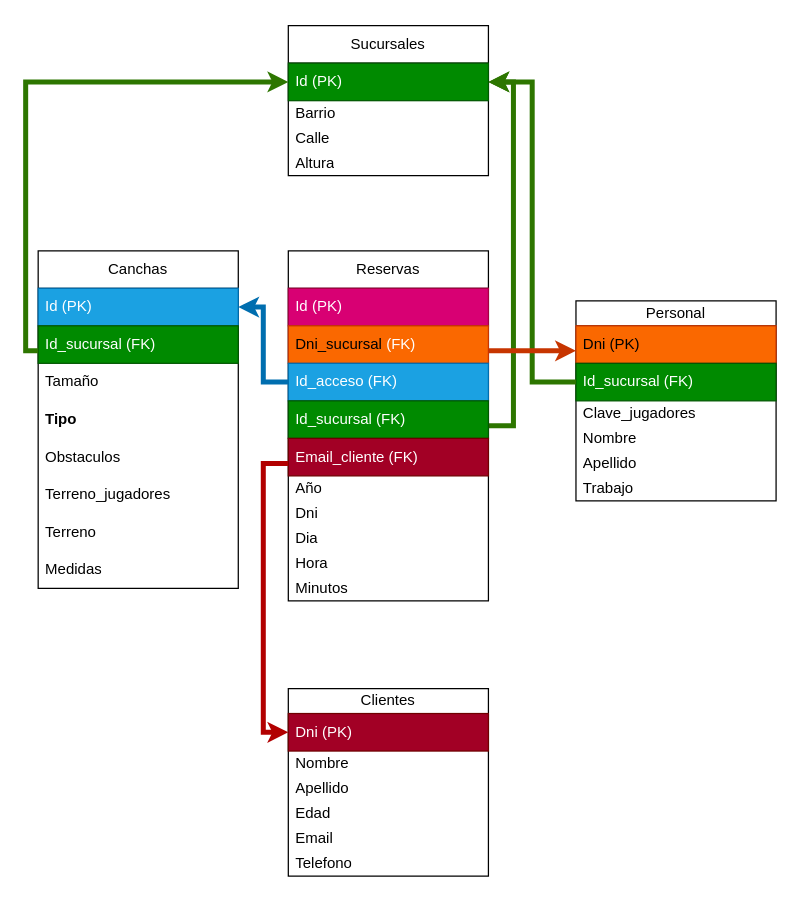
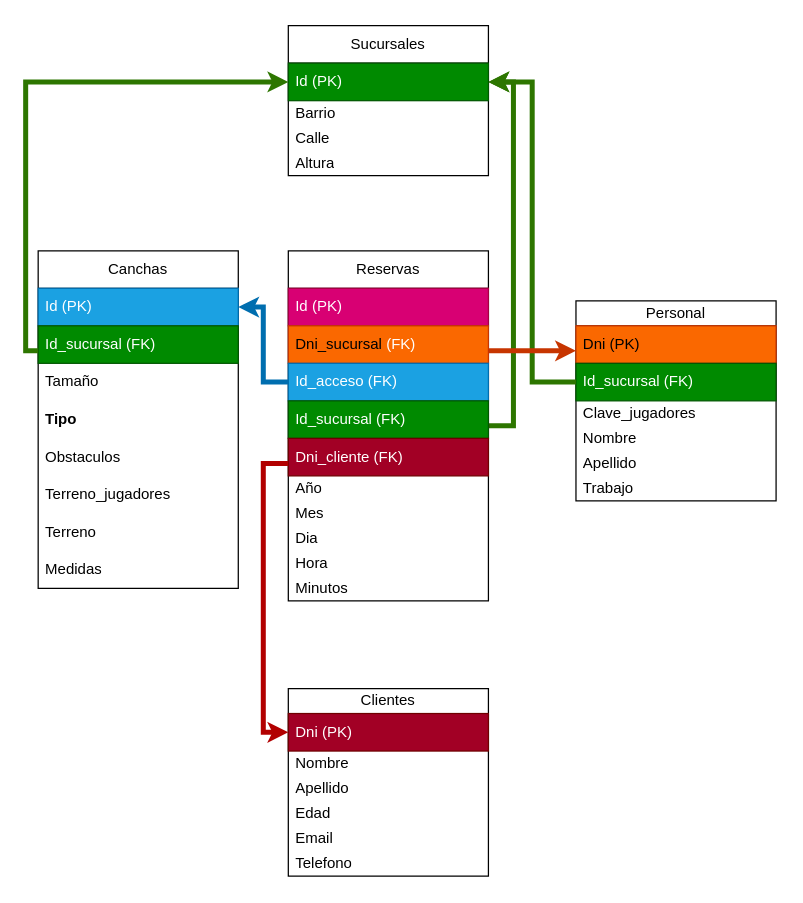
(361, 457) -> (355, 457)
(306, 513) -> (308, 513)
